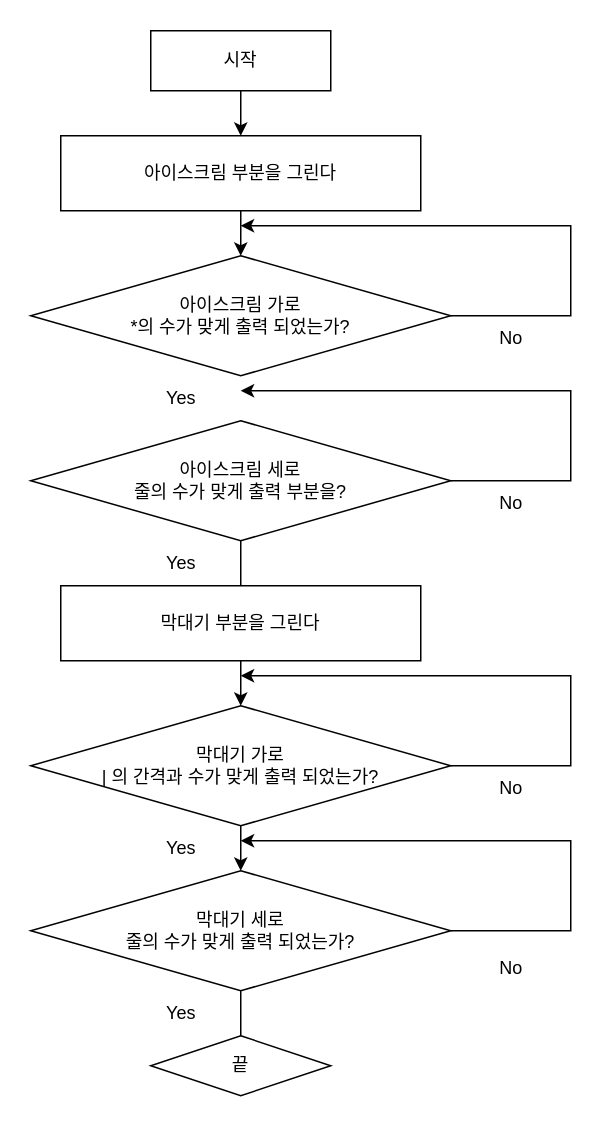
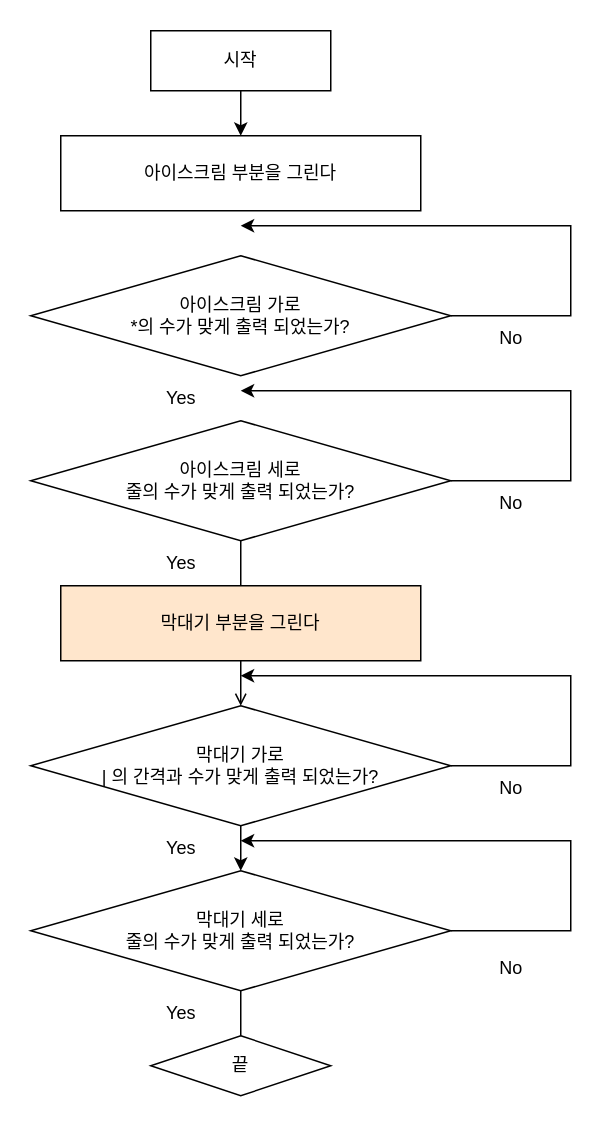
(241, 239) -> none
(241, 481) -> (241, 481)
(241, 623) -> (241, 623)
(241, 694) -> (241, 696)
